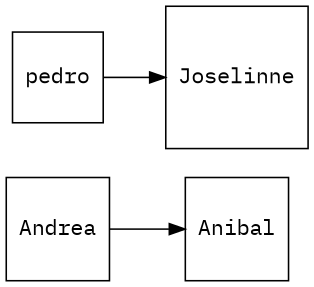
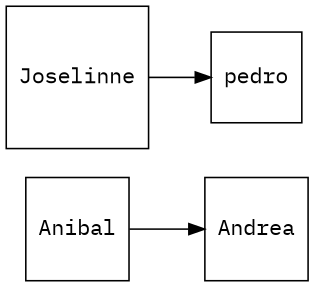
(126, 77) -> (172, 77)
(139, 229) -> (159, 229)
